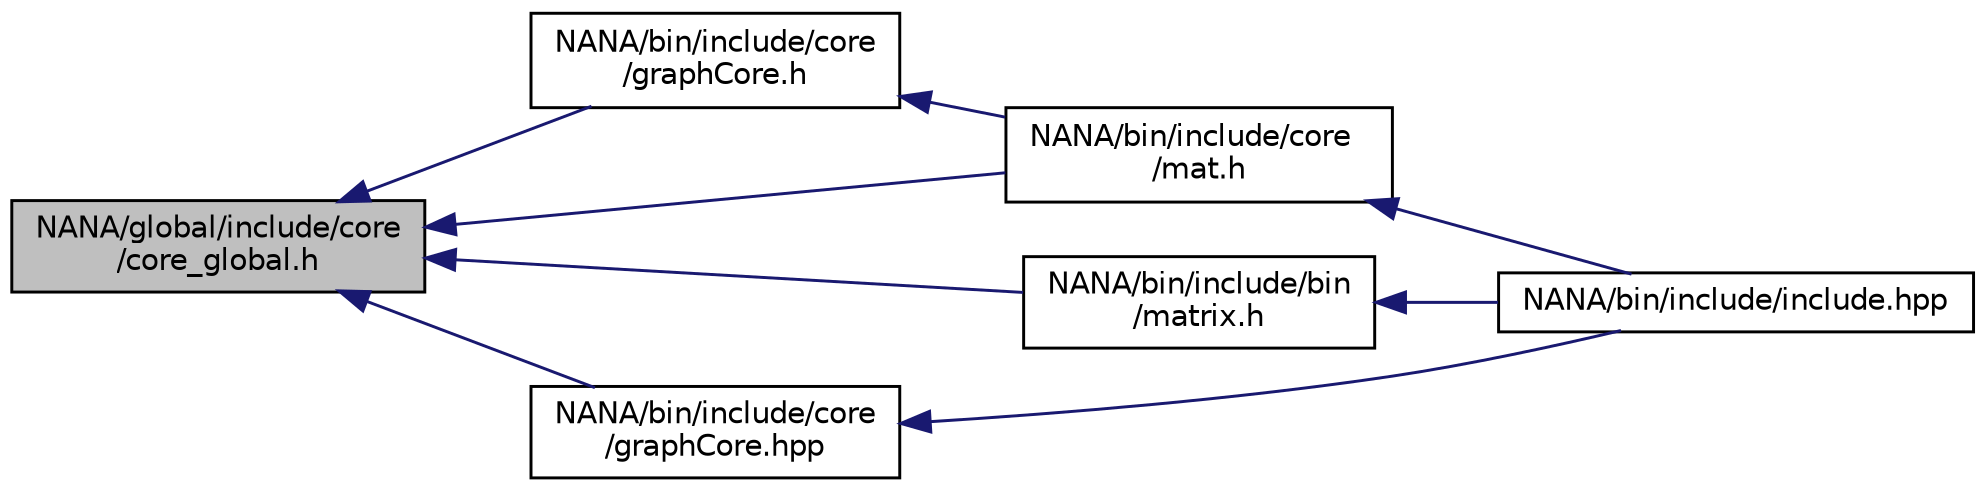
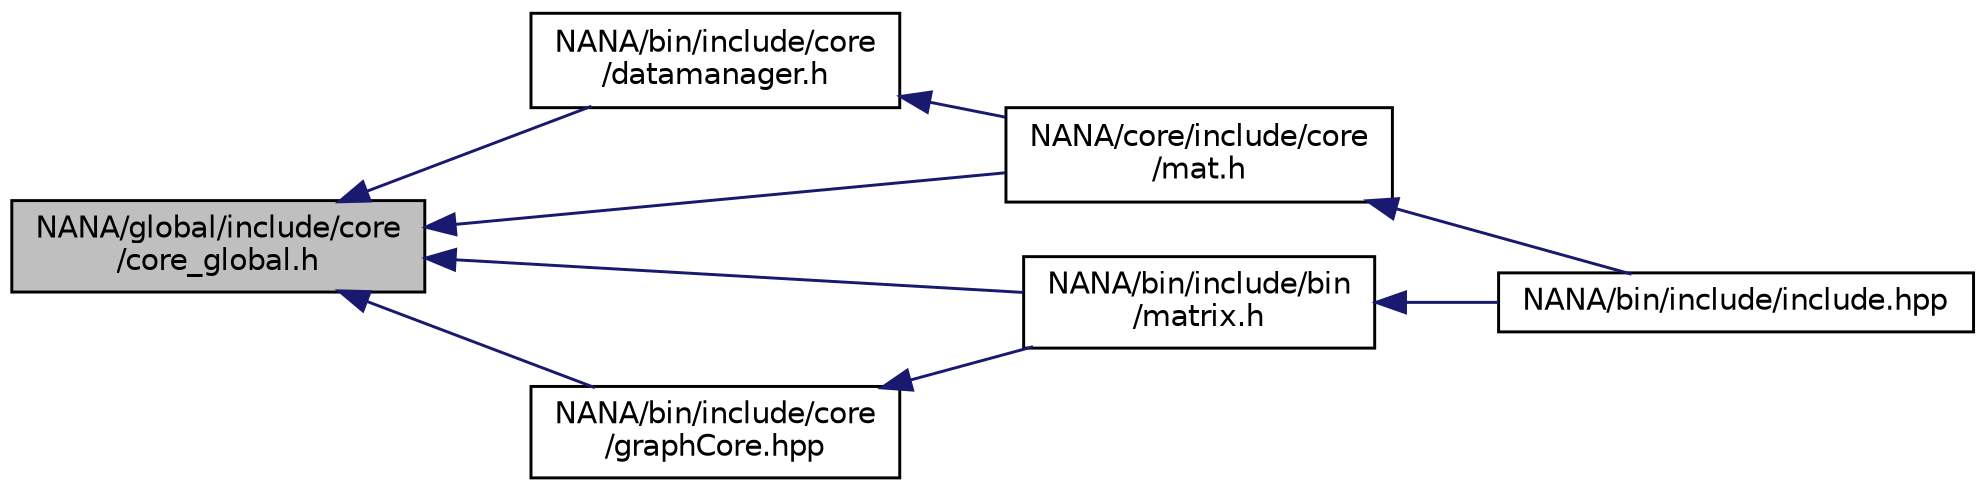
(715, 60) -> (715, 60)
(1199, 155) -> (1199, 155)
(1278, 391) -> (972, 363)
